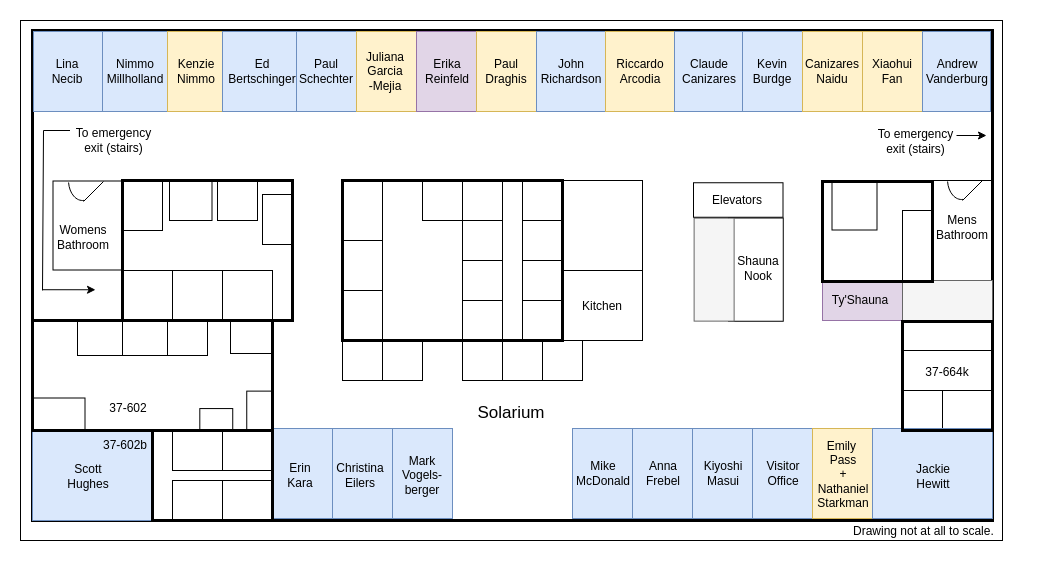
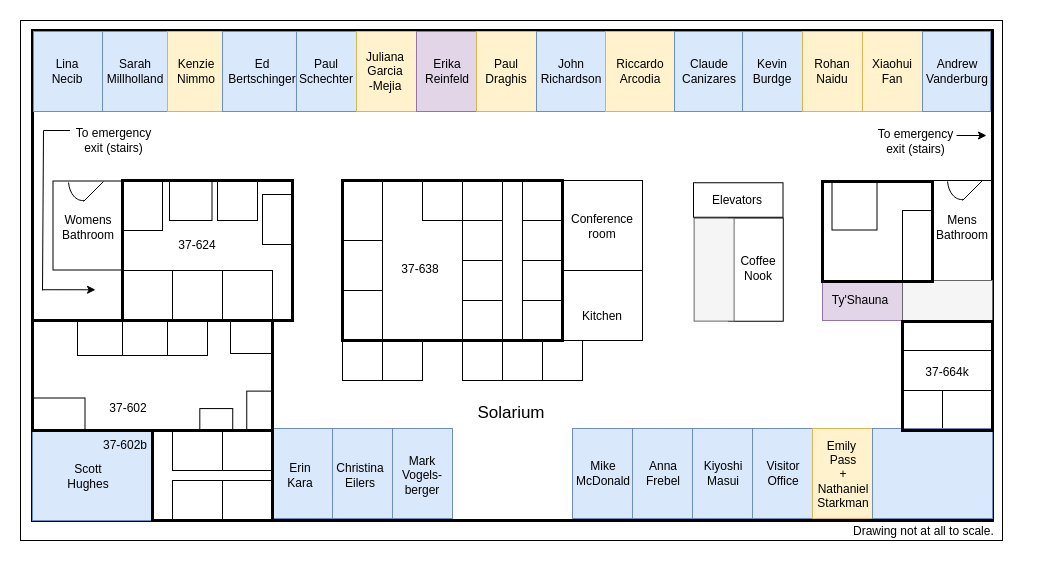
(136, 72) -> (136, 72)
(833, 72) -> (833, 72)
none -> (603, 227)
(83, 237) -> (88, 227)
none -> (198, 246)
(759, 269) -> (759, 269)
none -> (421, 270)
(603, 307) -> (603, 317)
(934, 476) -> none
